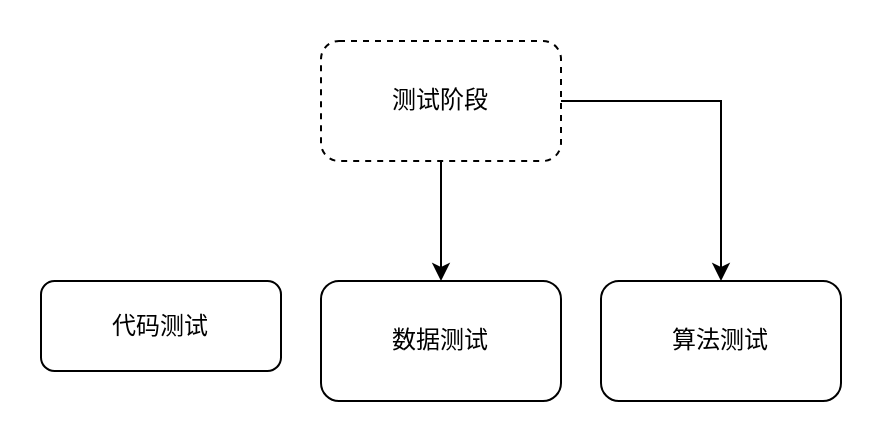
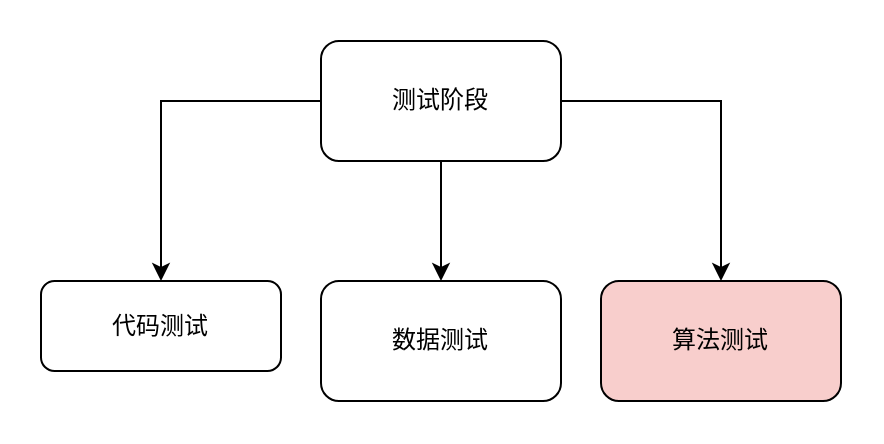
(441, 101) -> (441, 101)
none -> (161, 104)
(721, 341) -> (721, 341)
